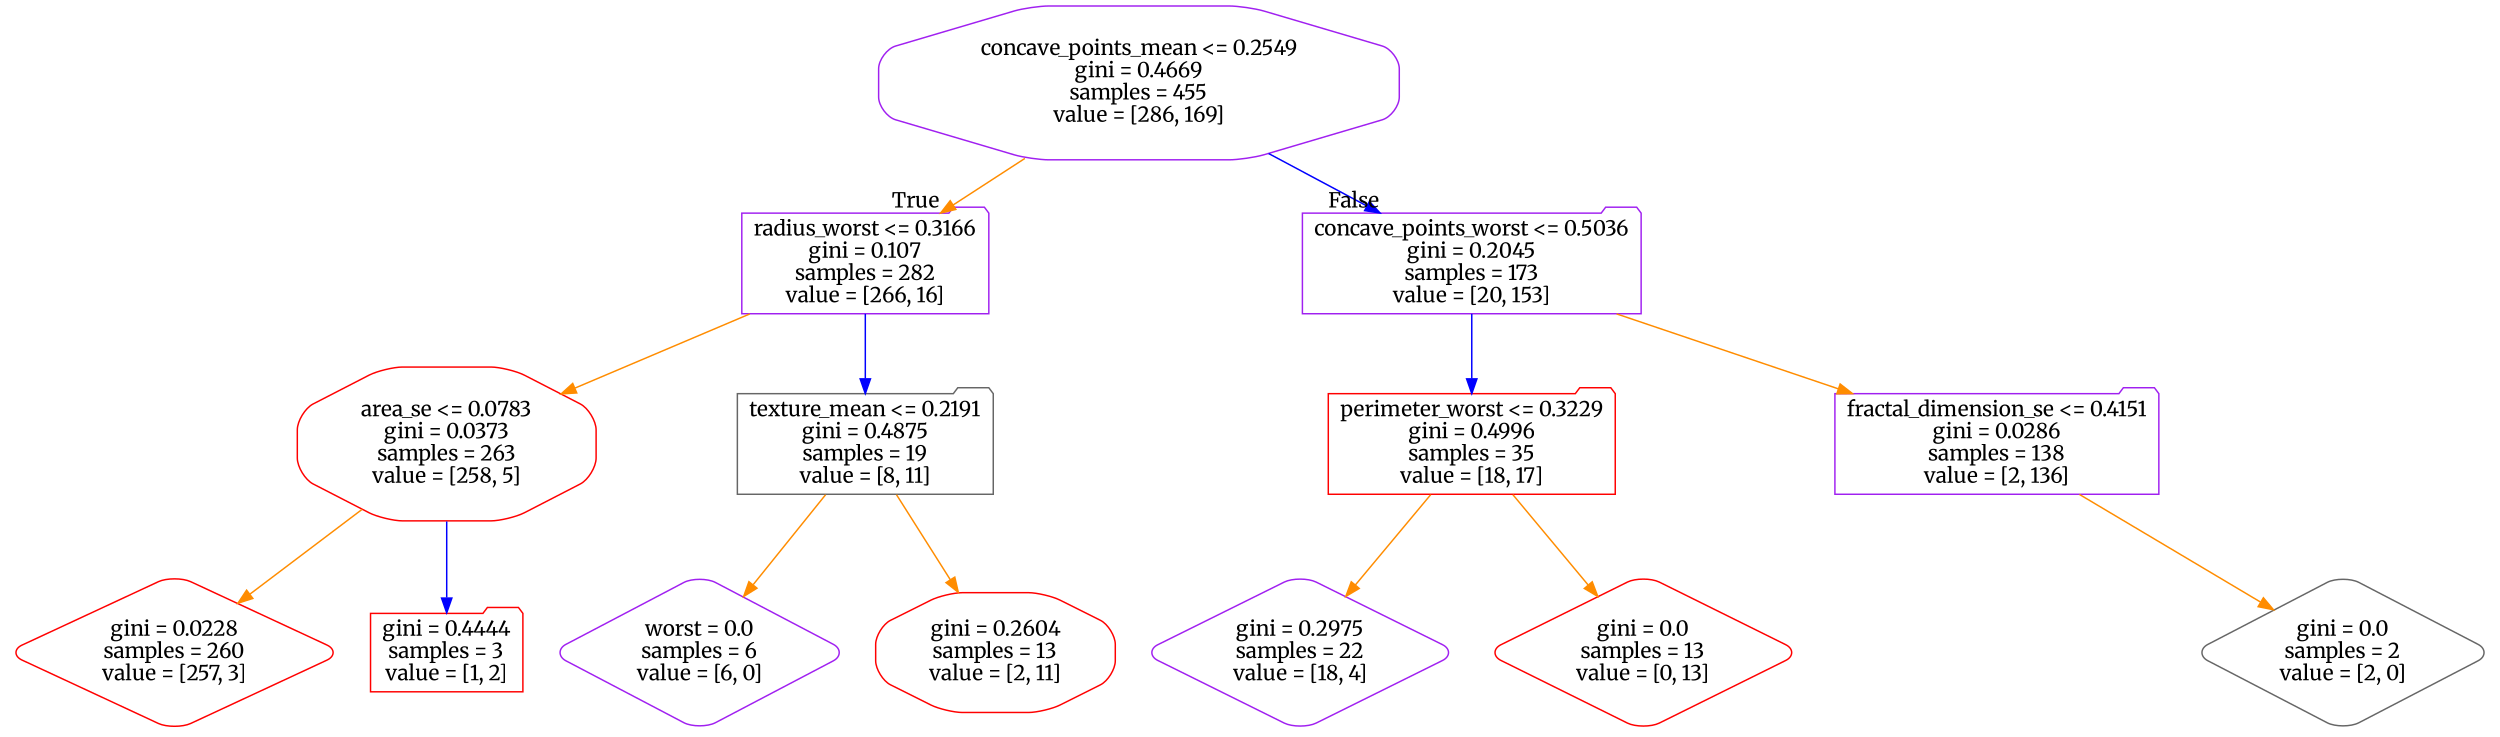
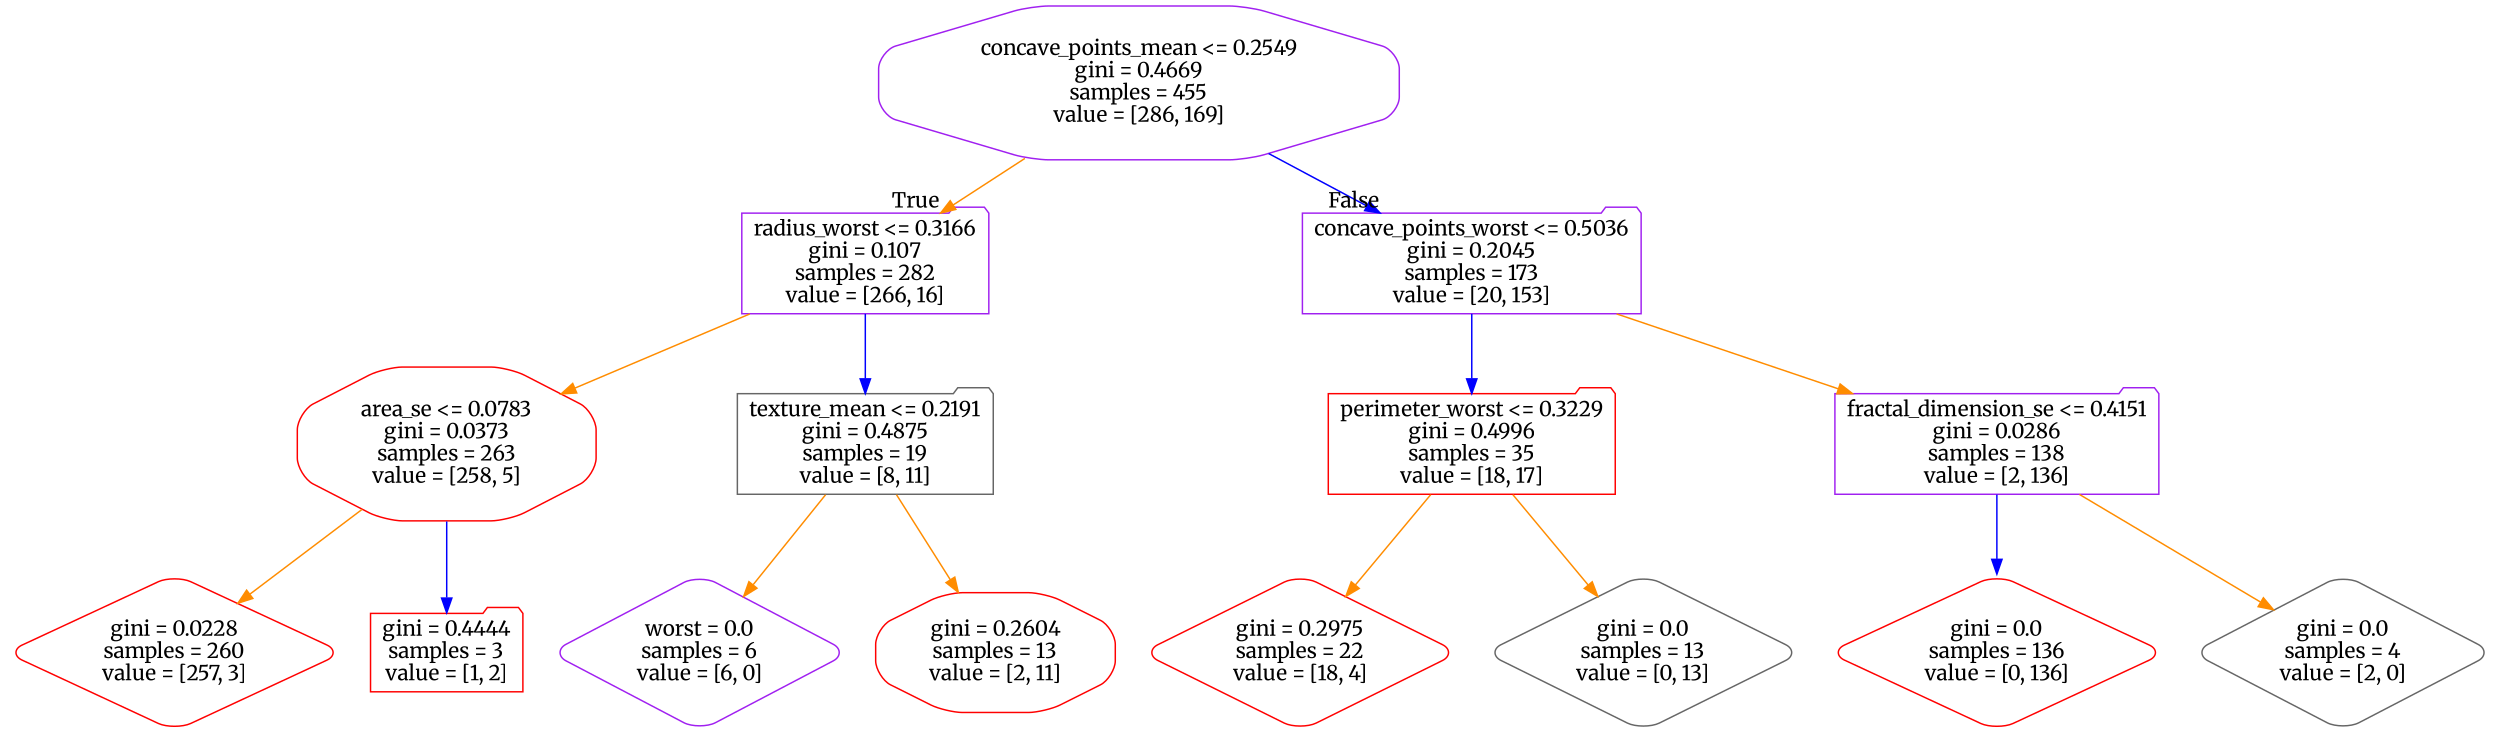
(1300, 653) -> (1300, 653)
(1643, 653) -> (1643, 653)
none -> (1997, 653)
(2343, 653) -> (2343, 653)
